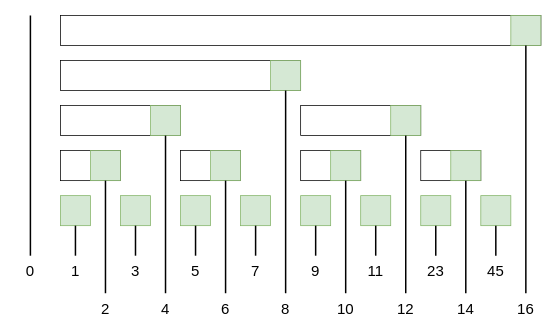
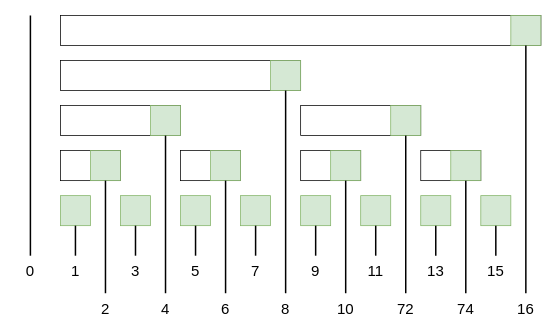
(435, 270) -> (435, 270)
(495, 270) -> (495, 270)
(405, 308) -> (405, 308)
(465, 308) -> (465, 308)
